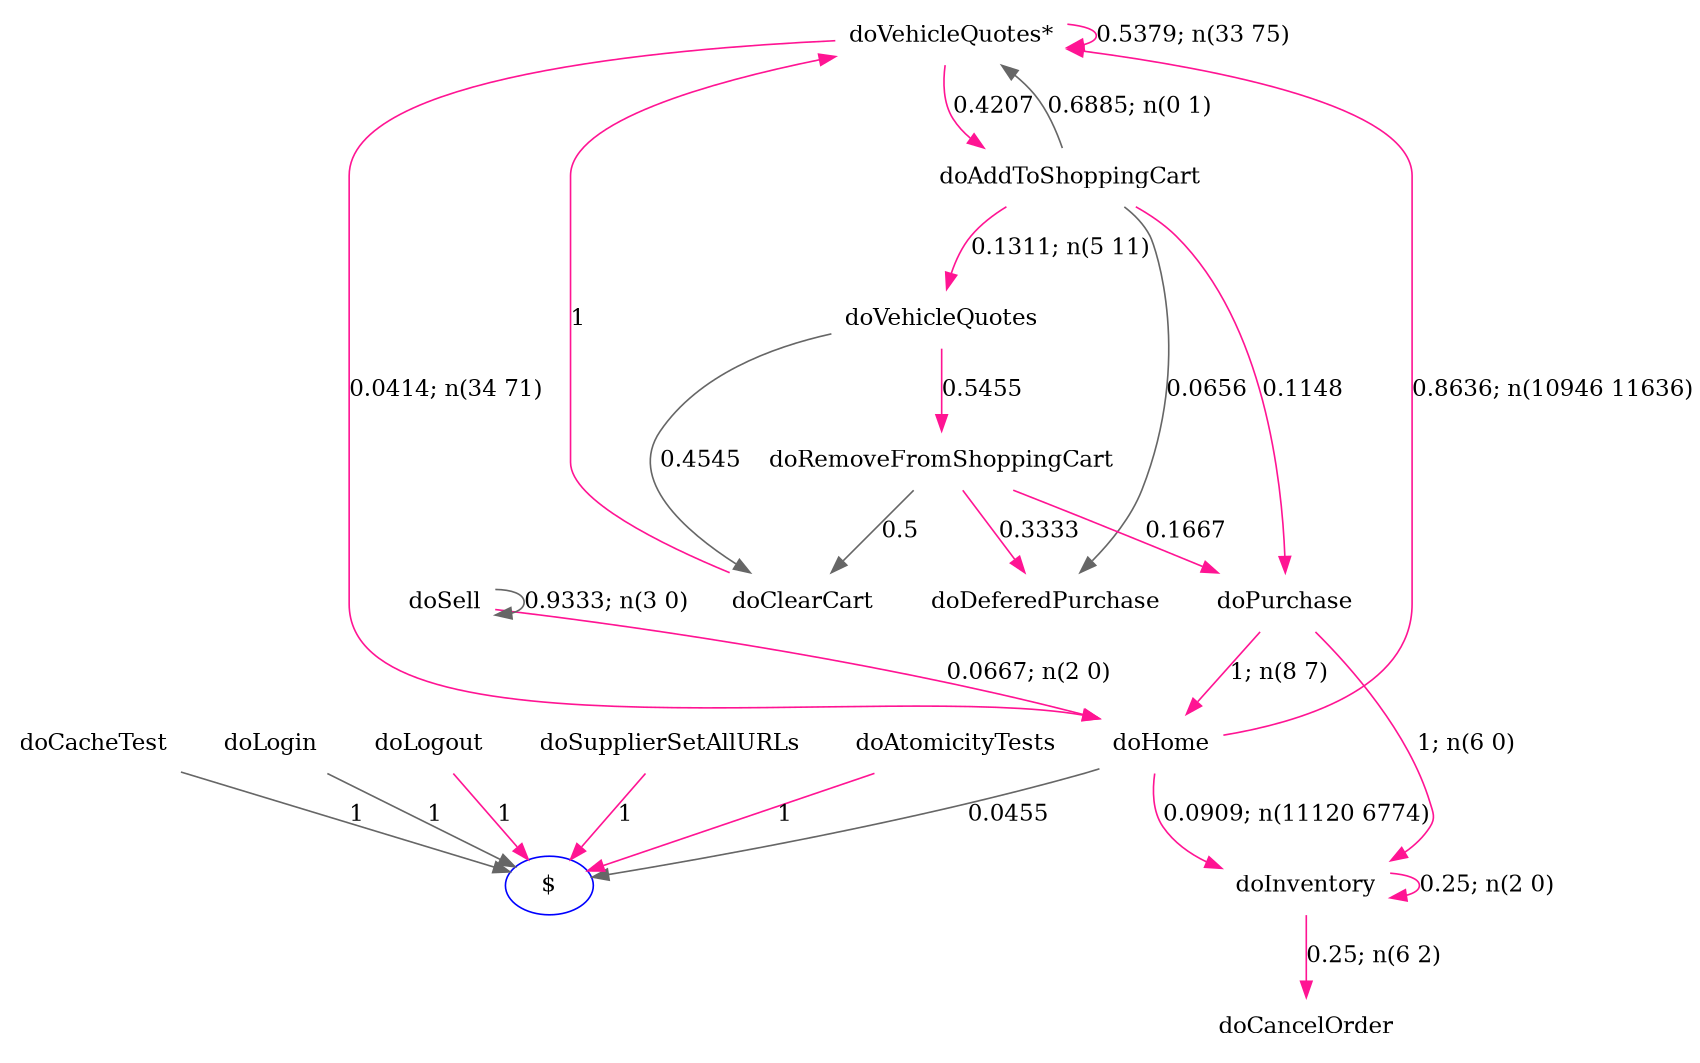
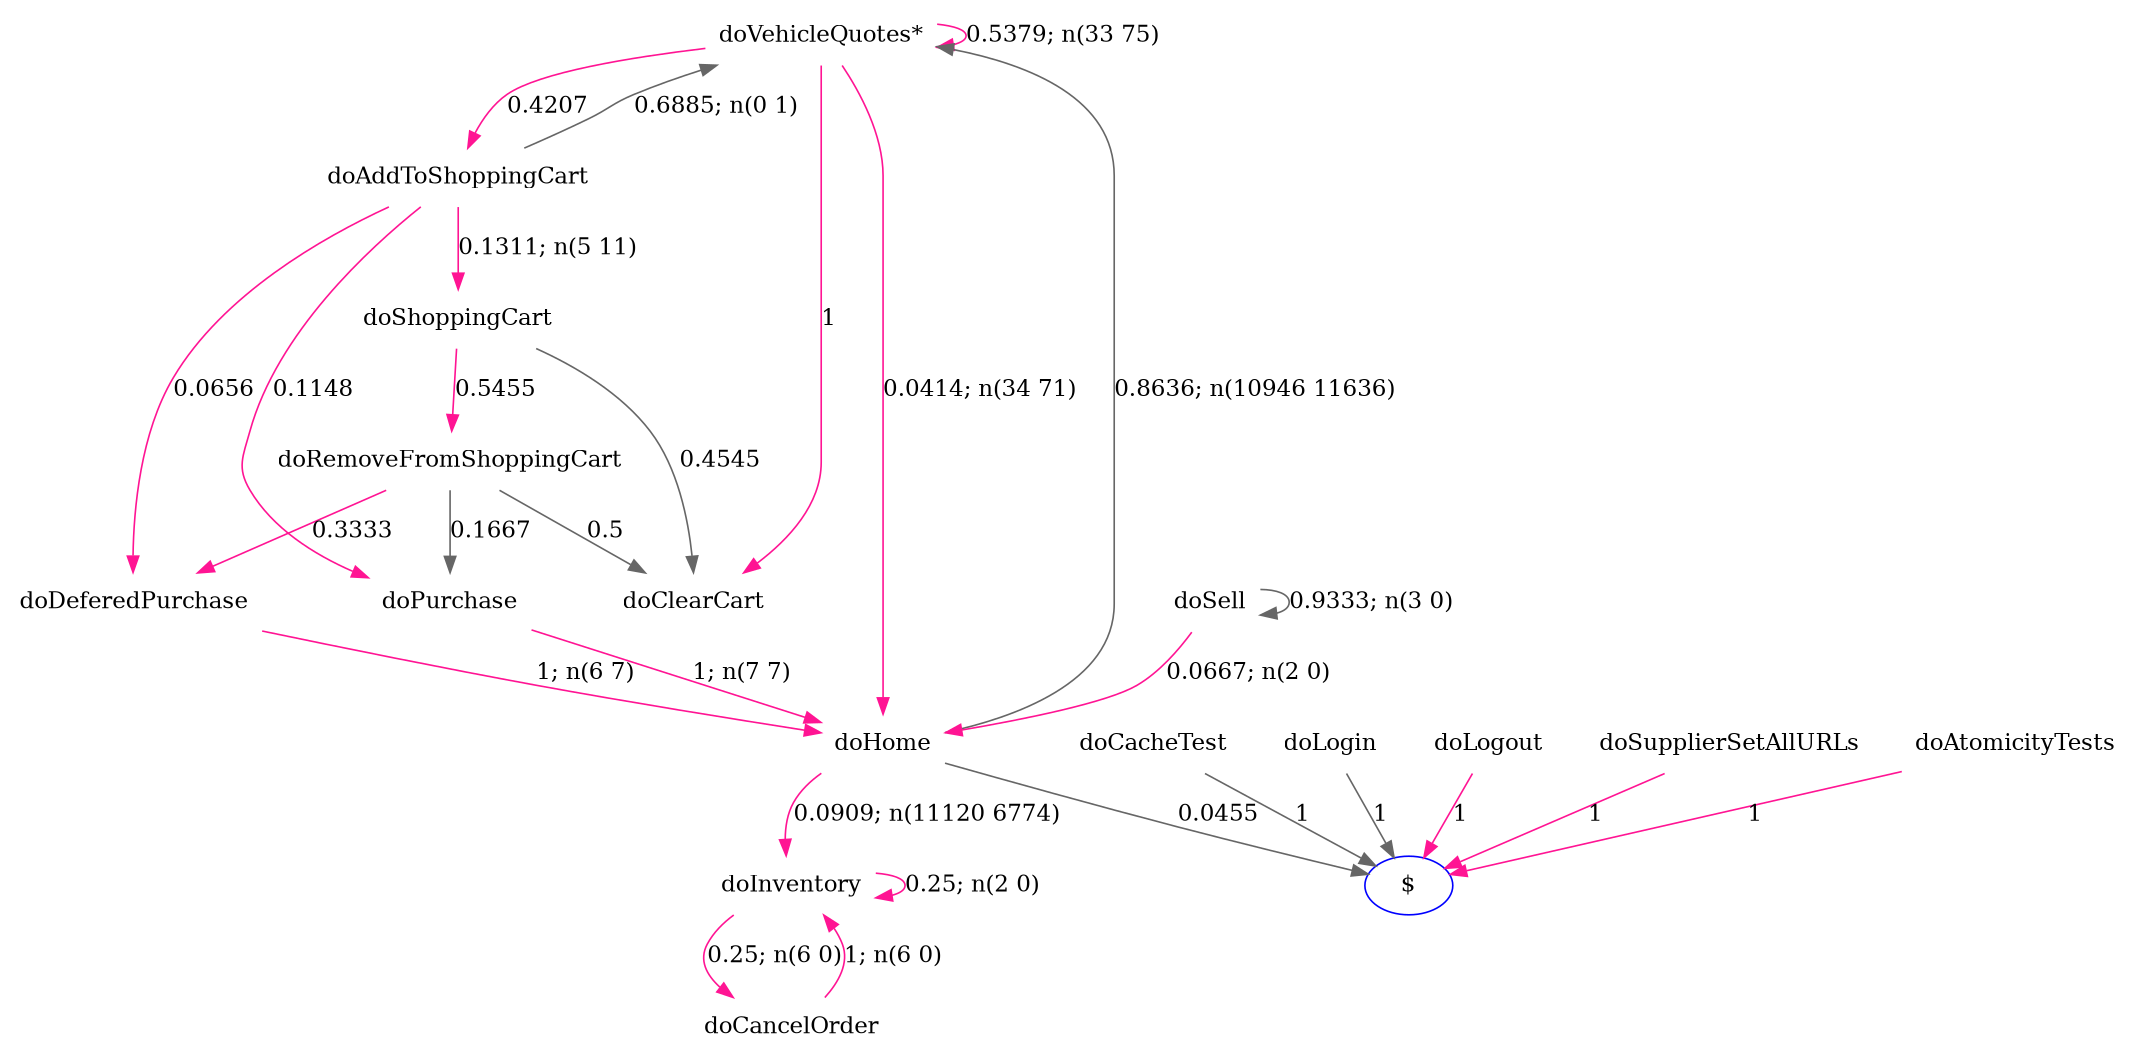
(571, 276) -> (821, 326)
(942, 319) -> (458, 319)
(1412, 331) -> (1114, 393)
(1166, 387) -> (201, 340)
(1103, 526) -> (450, 523)
(1279, 673) -> (742, 673)
none -> (533, 685)
(1399, 737) -> (844, 964)
(1374, 956) -> (775, 956)
